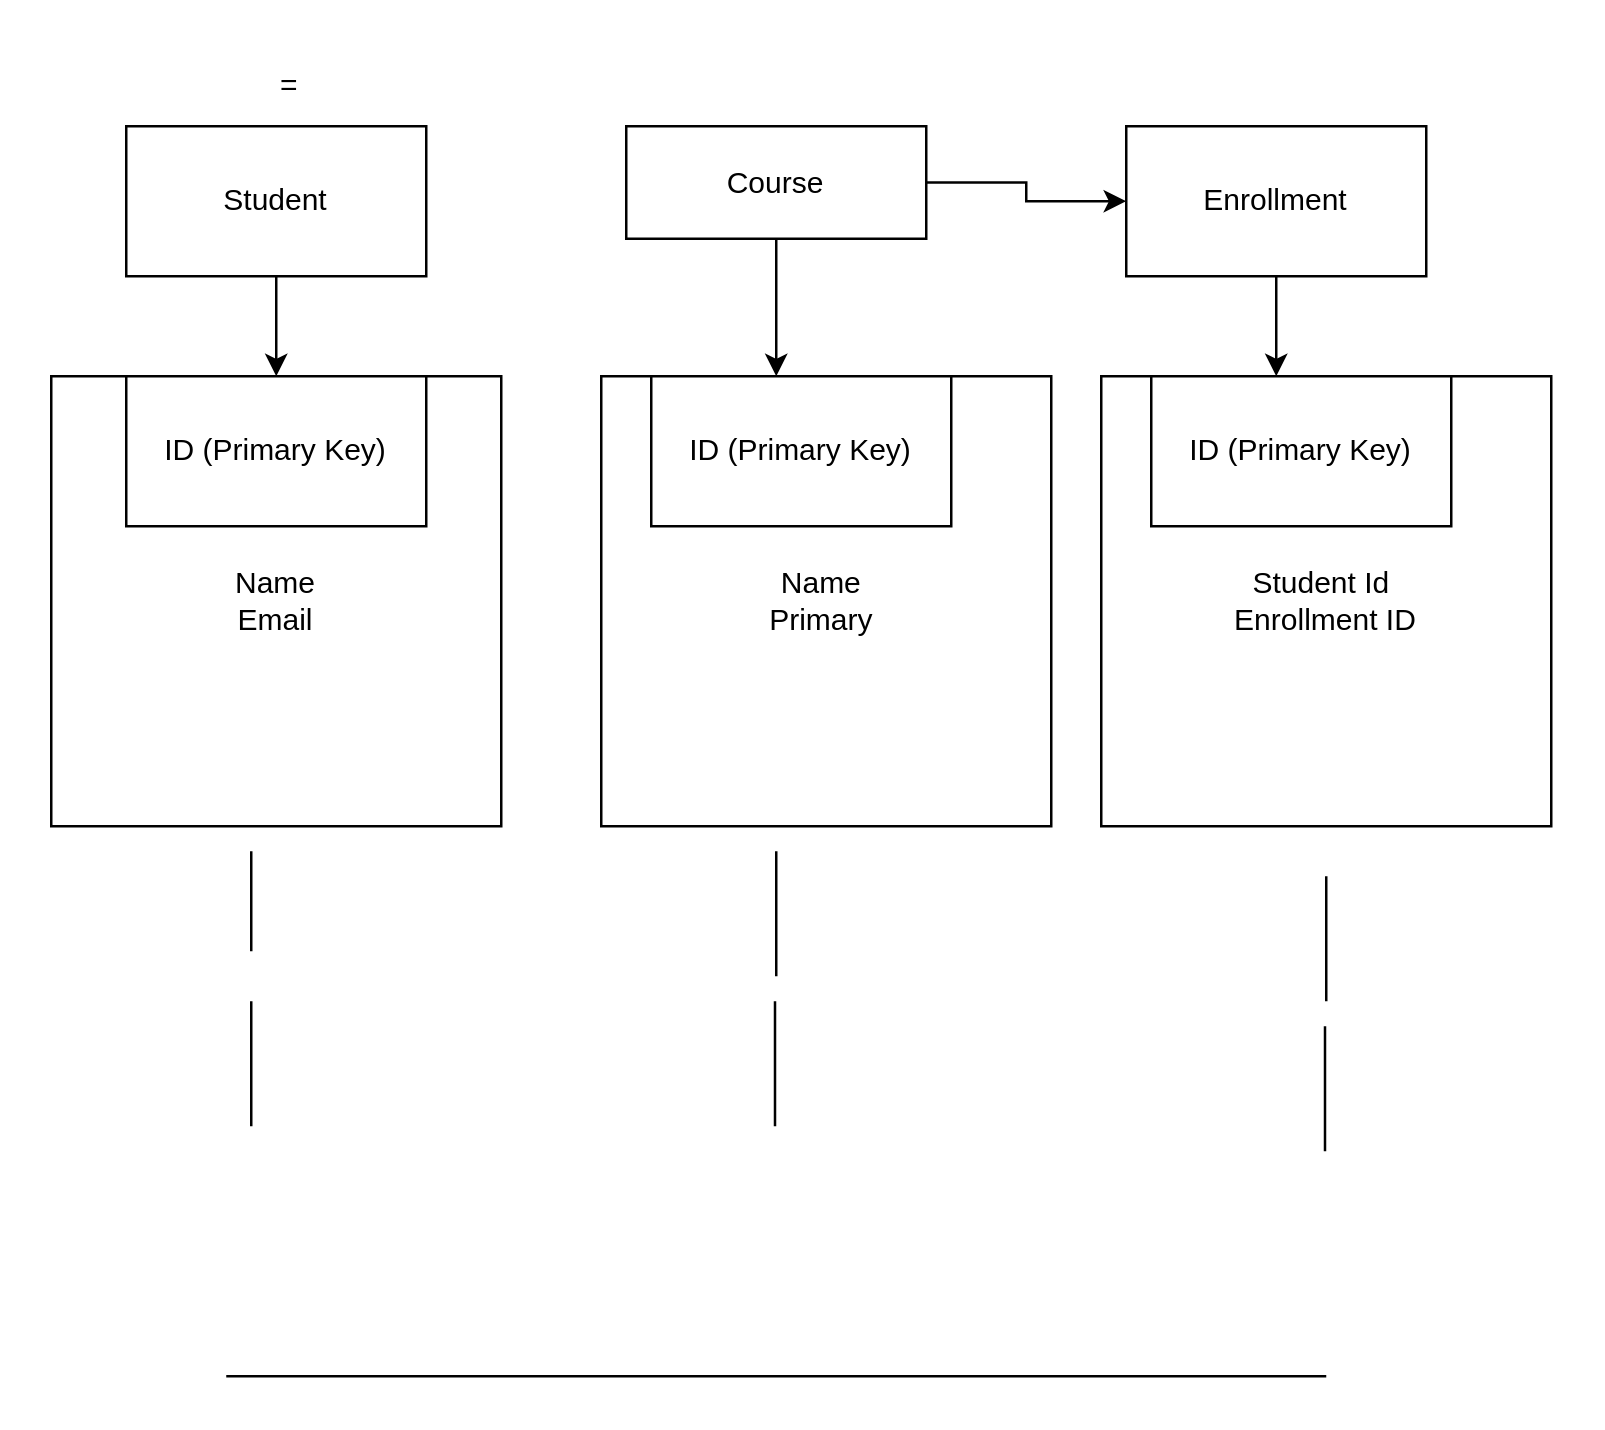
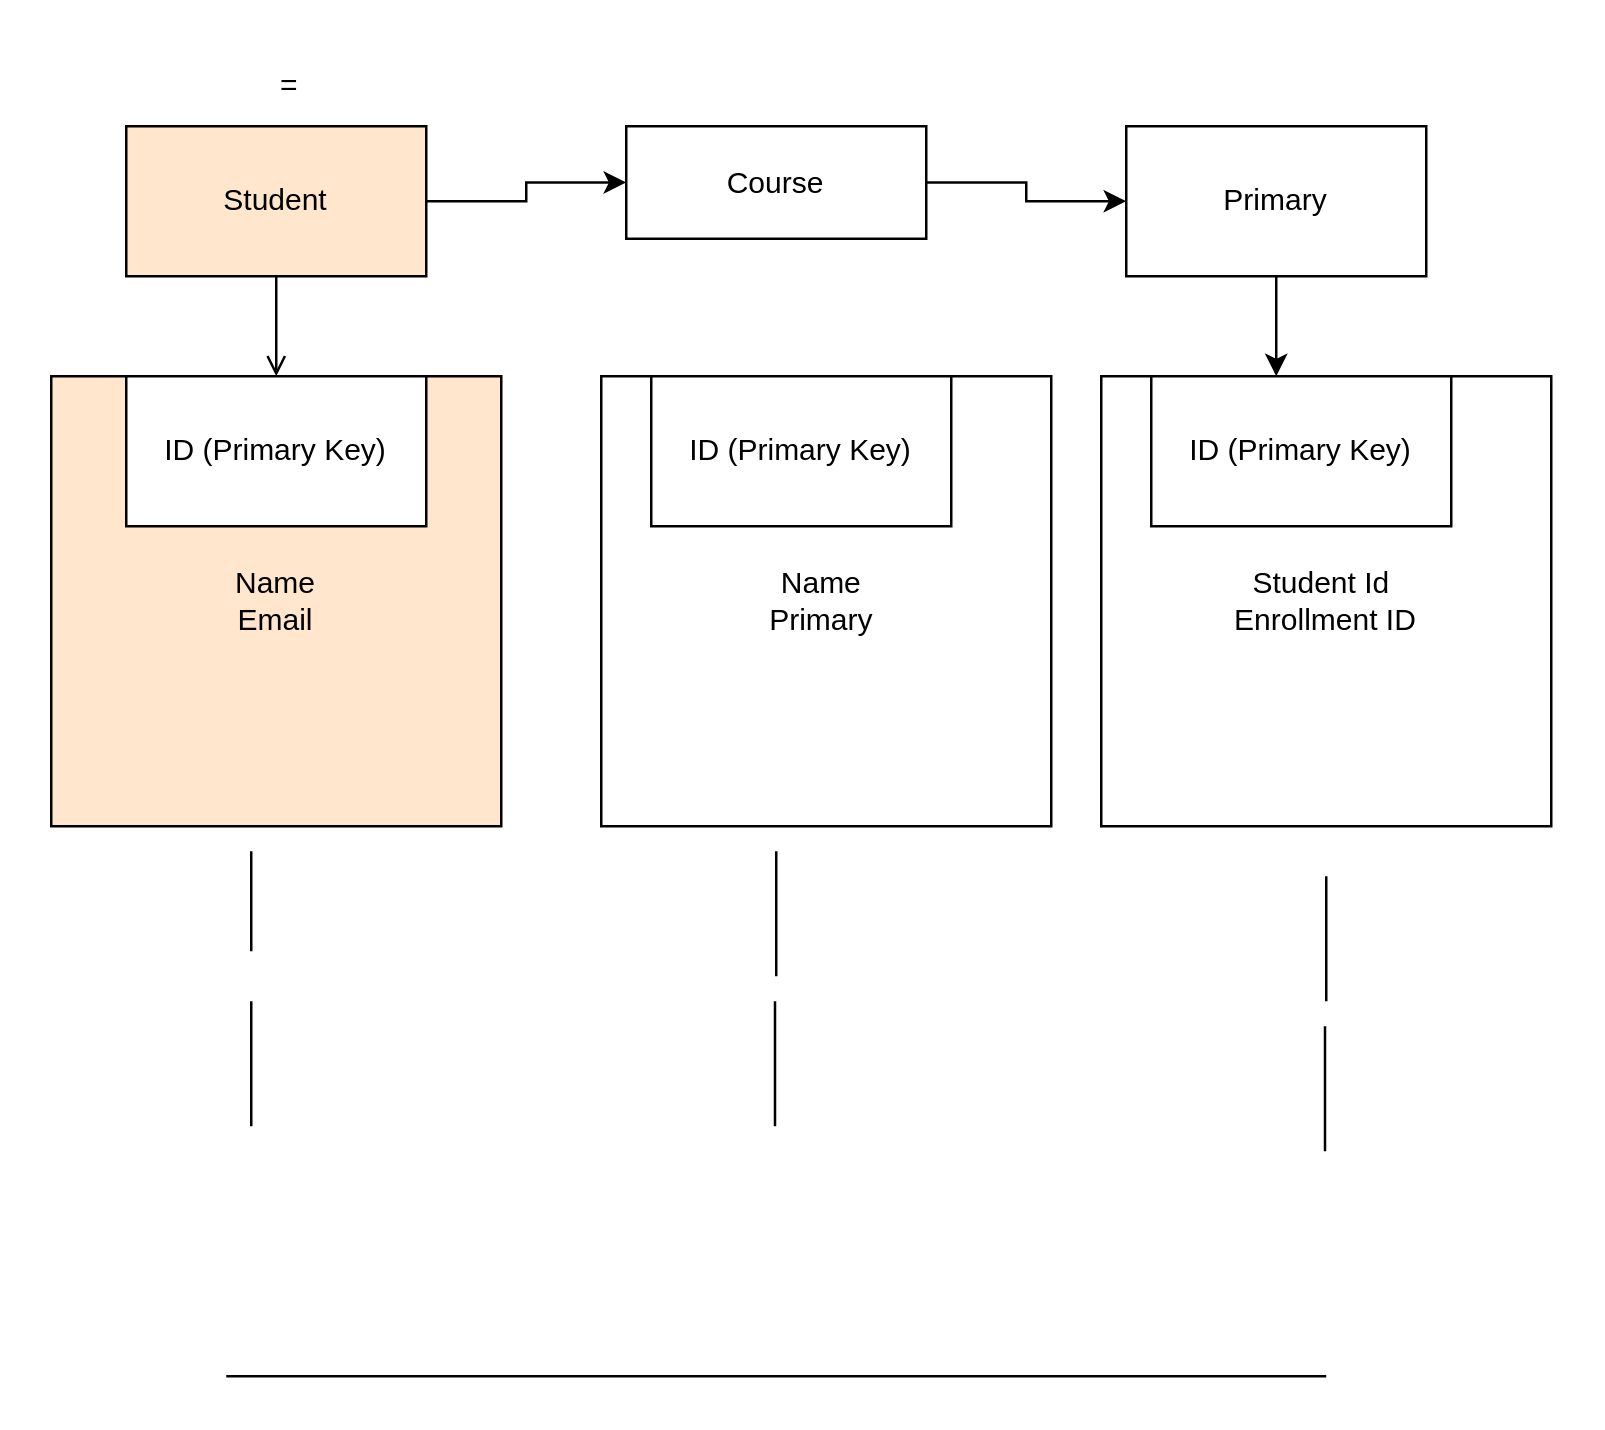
none -> (526, 200)
(276, 201) -> (276, 201)
(1276, 201) -> (1276, 201)
(776, 299) -> none
(276, 358) -> (276, 362)
(276, 601) -> (276, 601)
